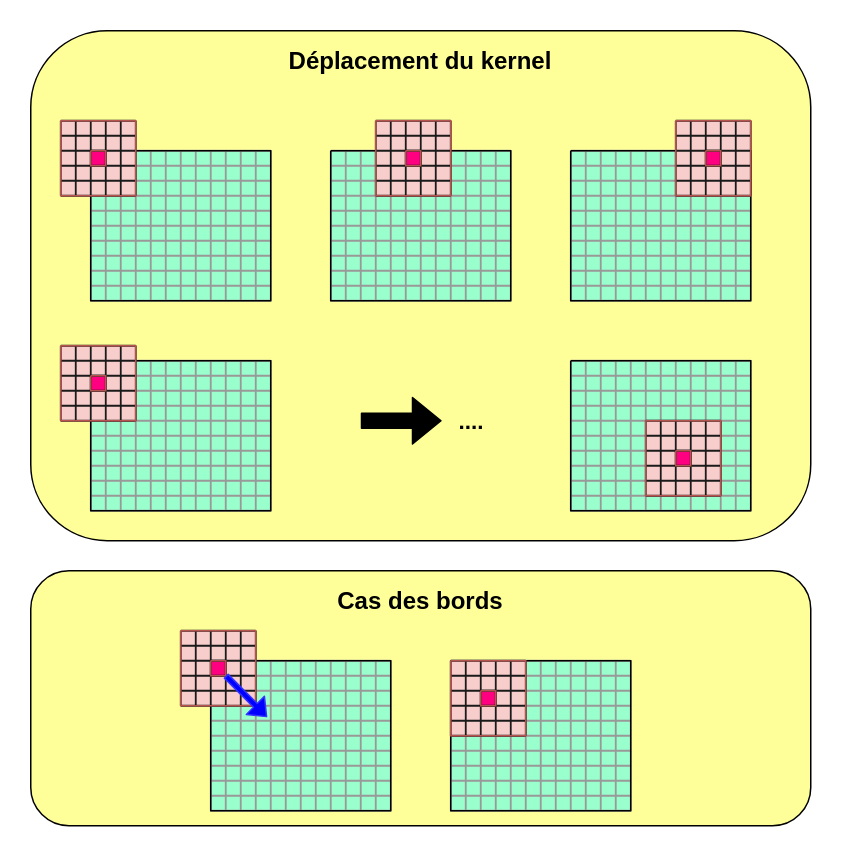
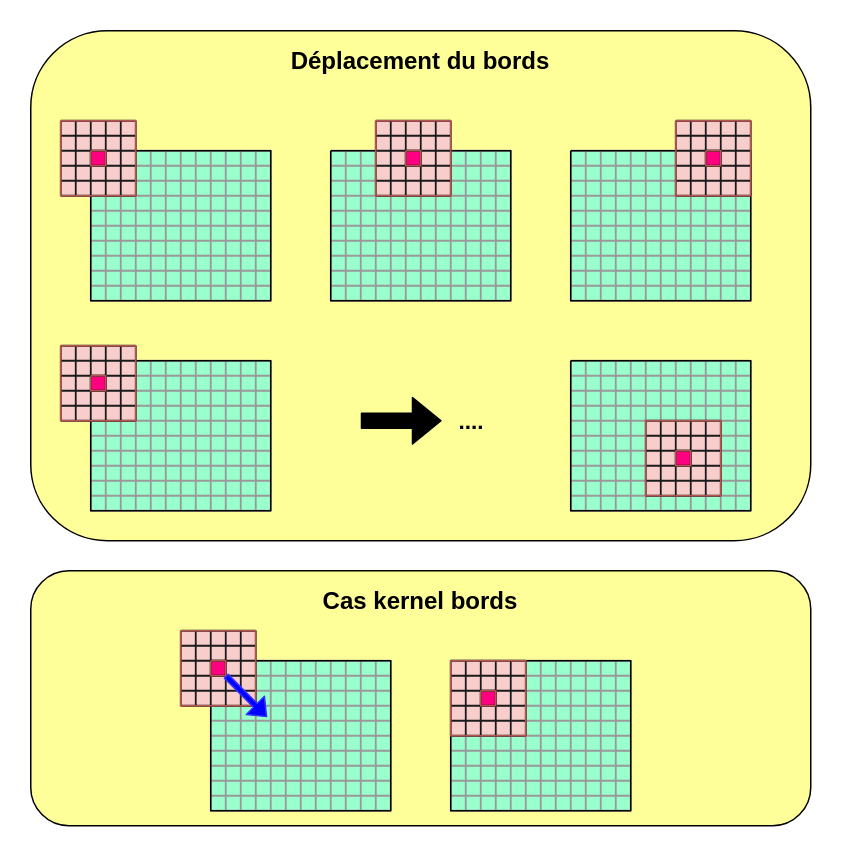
(421, 61) -> (421, 61)
(421, 601) -> (421, 601)
